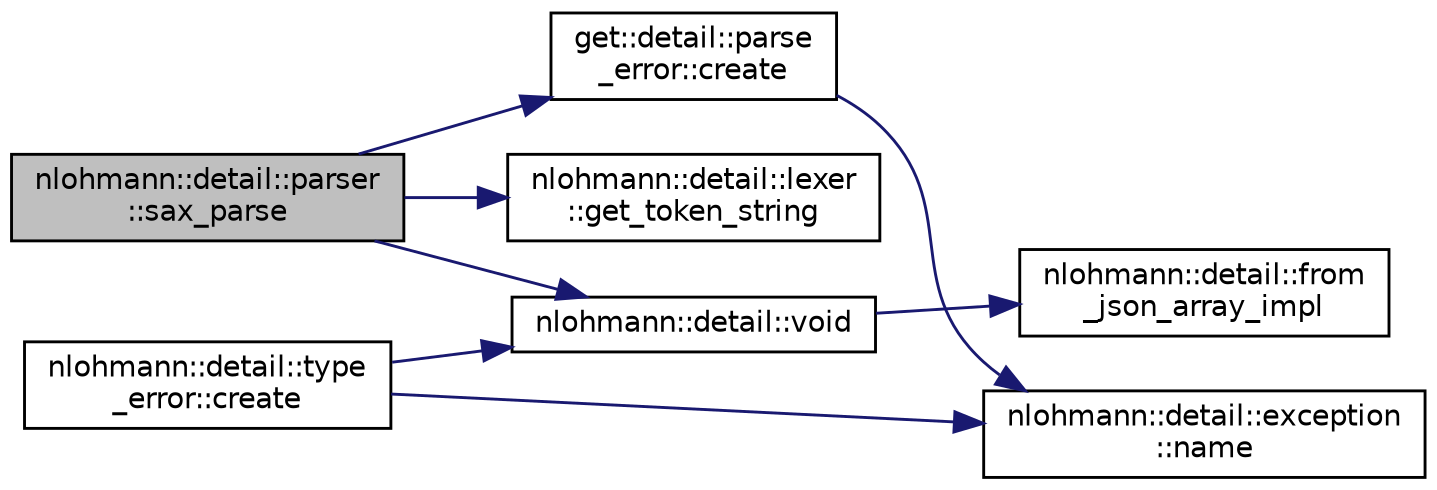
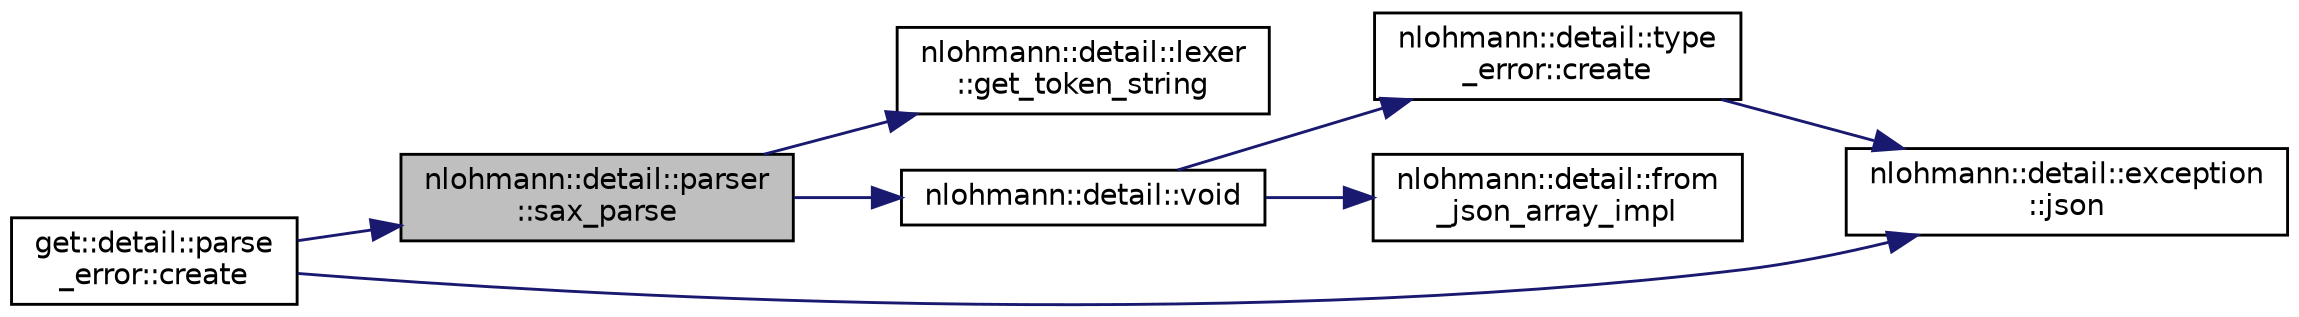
(441, 130) -> (335, 235)
(437, 356) -> (1280, 139)
(1204, 434) -> (2067, 192)
